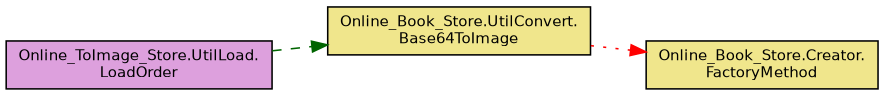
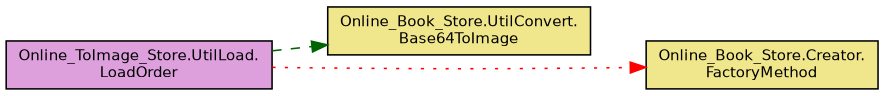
(611, 48) -> (451, 69)
